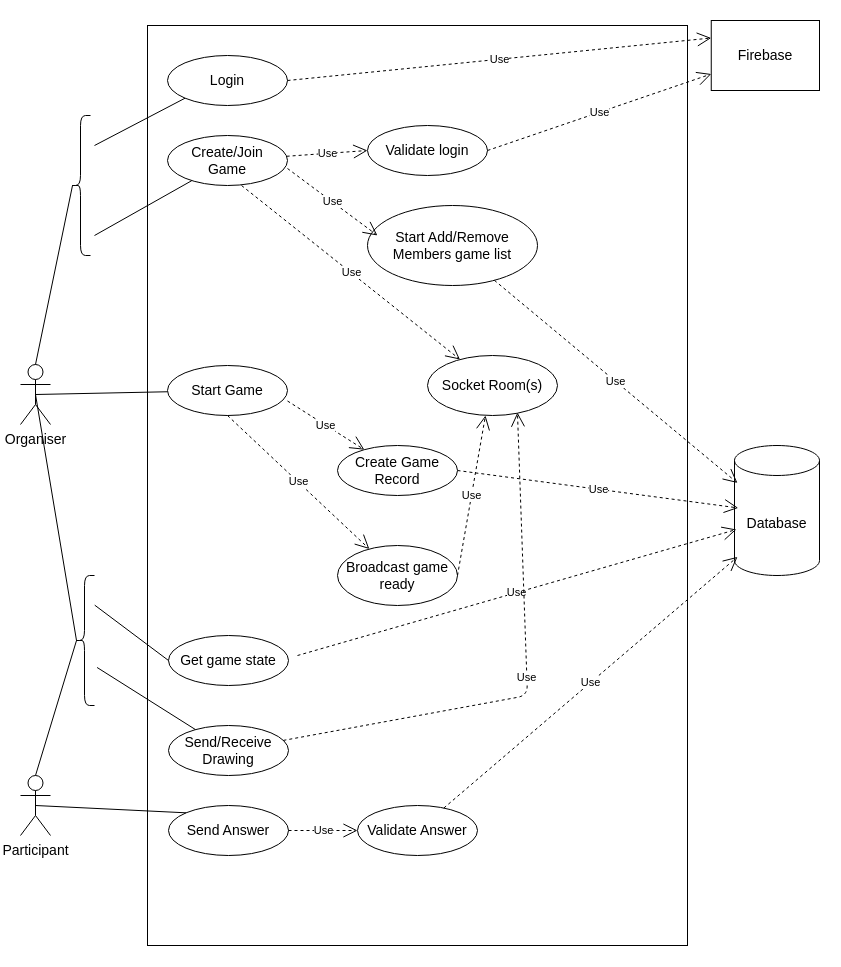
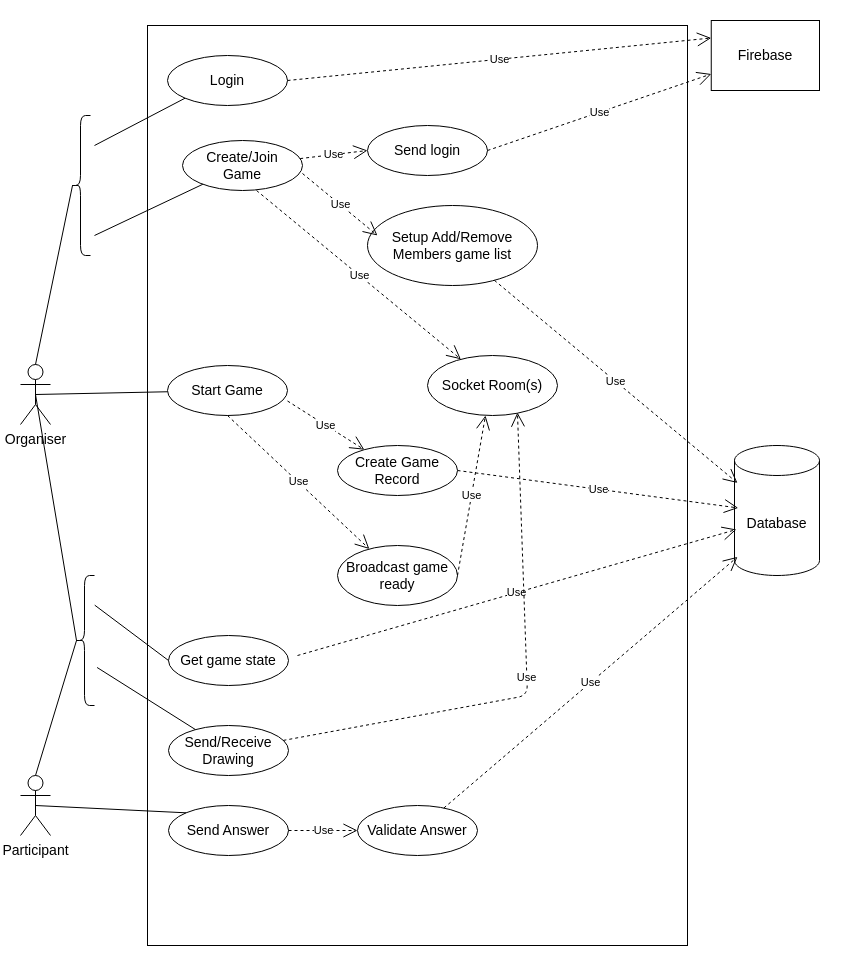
(428, 151) -> (428, 151)
(228, 161) -> (243, 166)
(453, 246) -> (453, 246)
